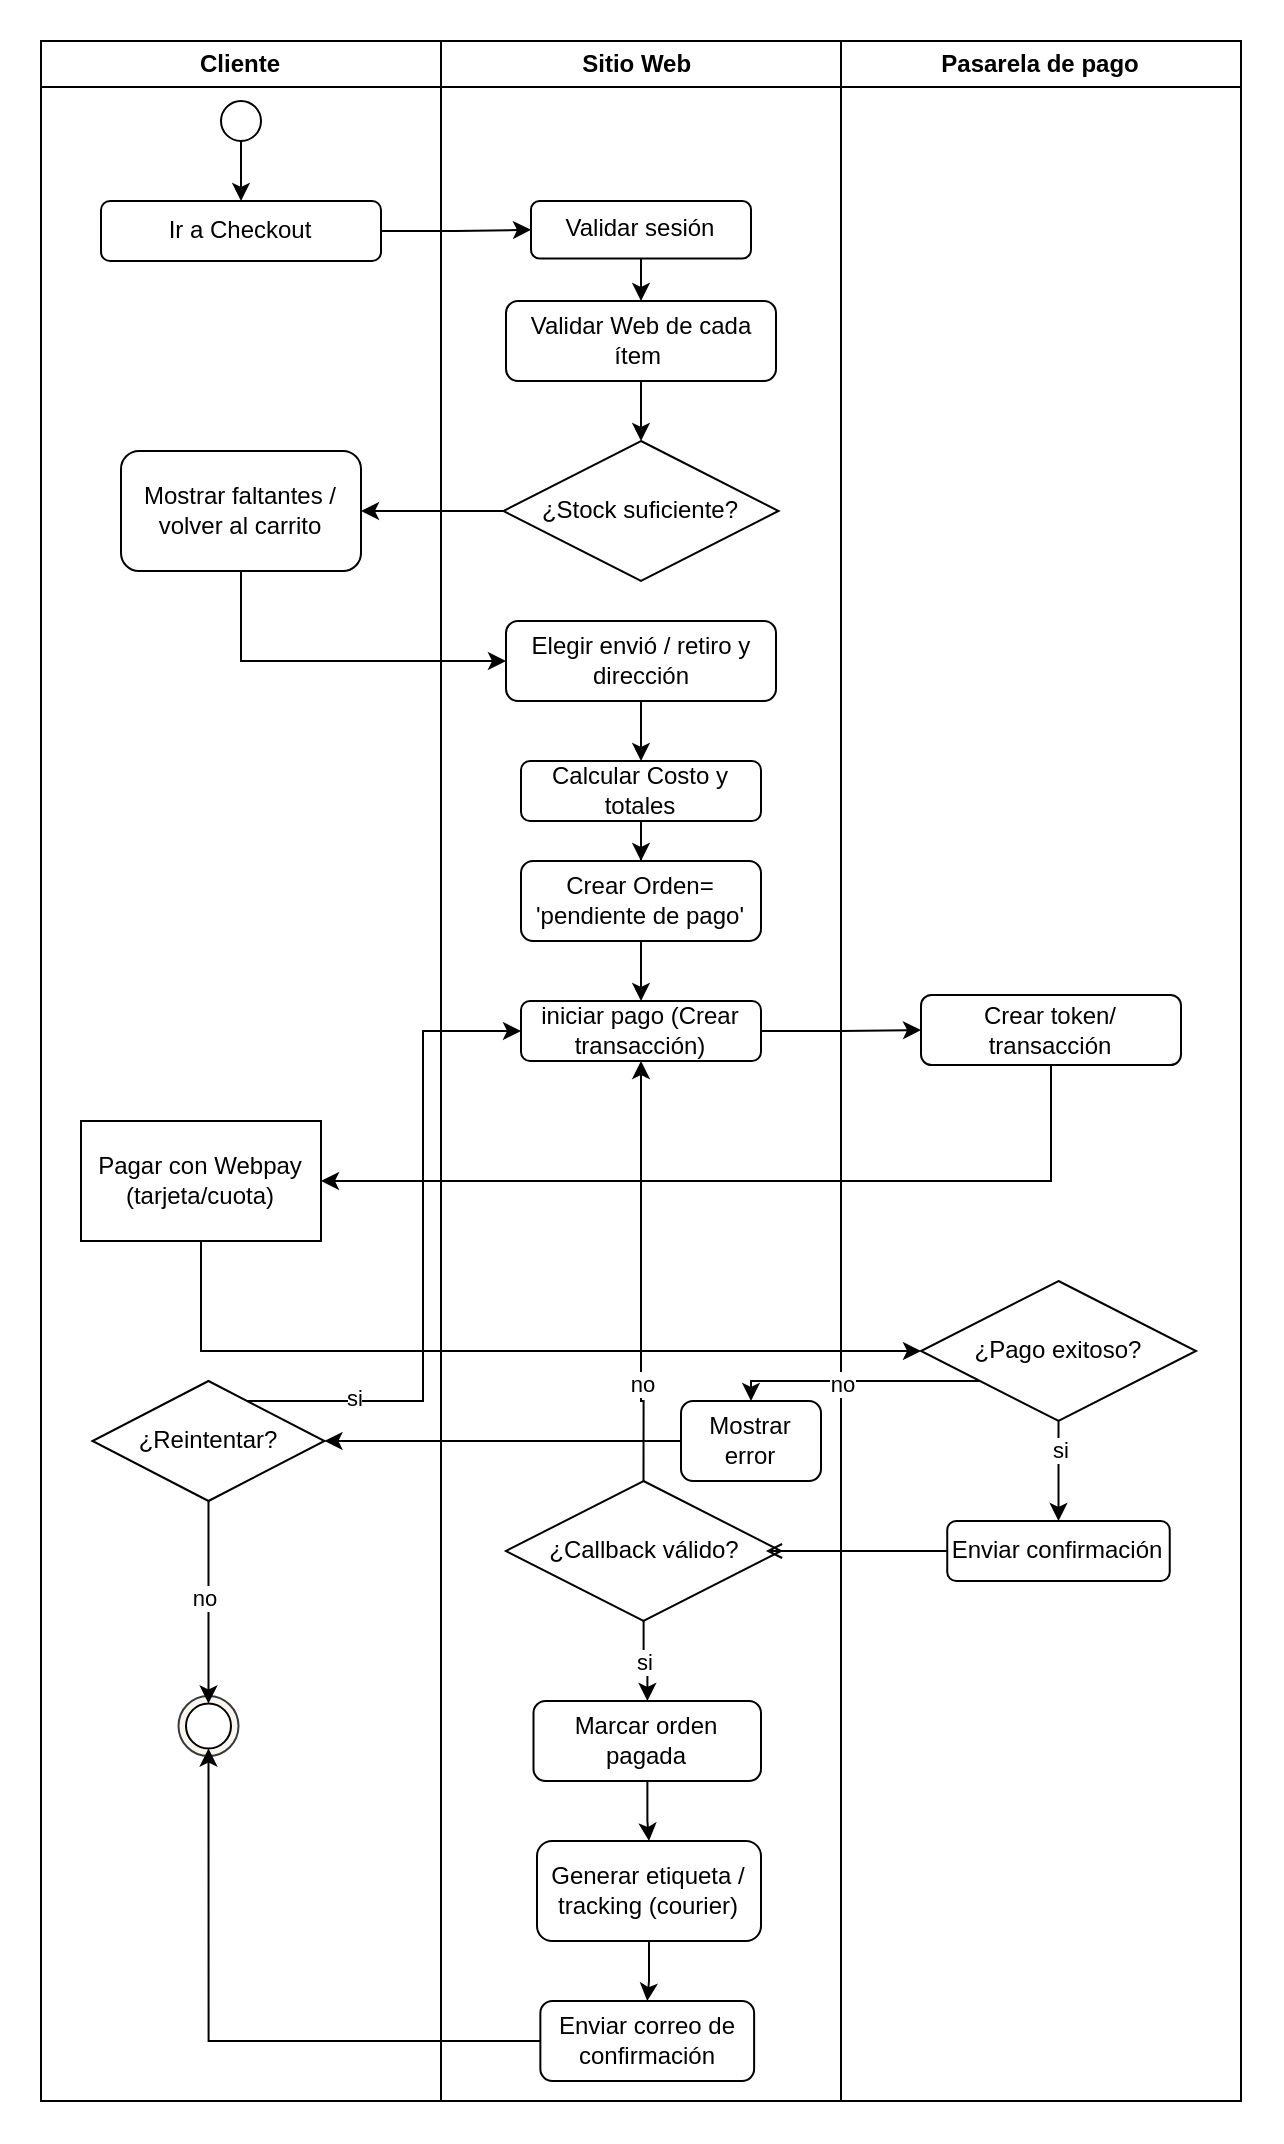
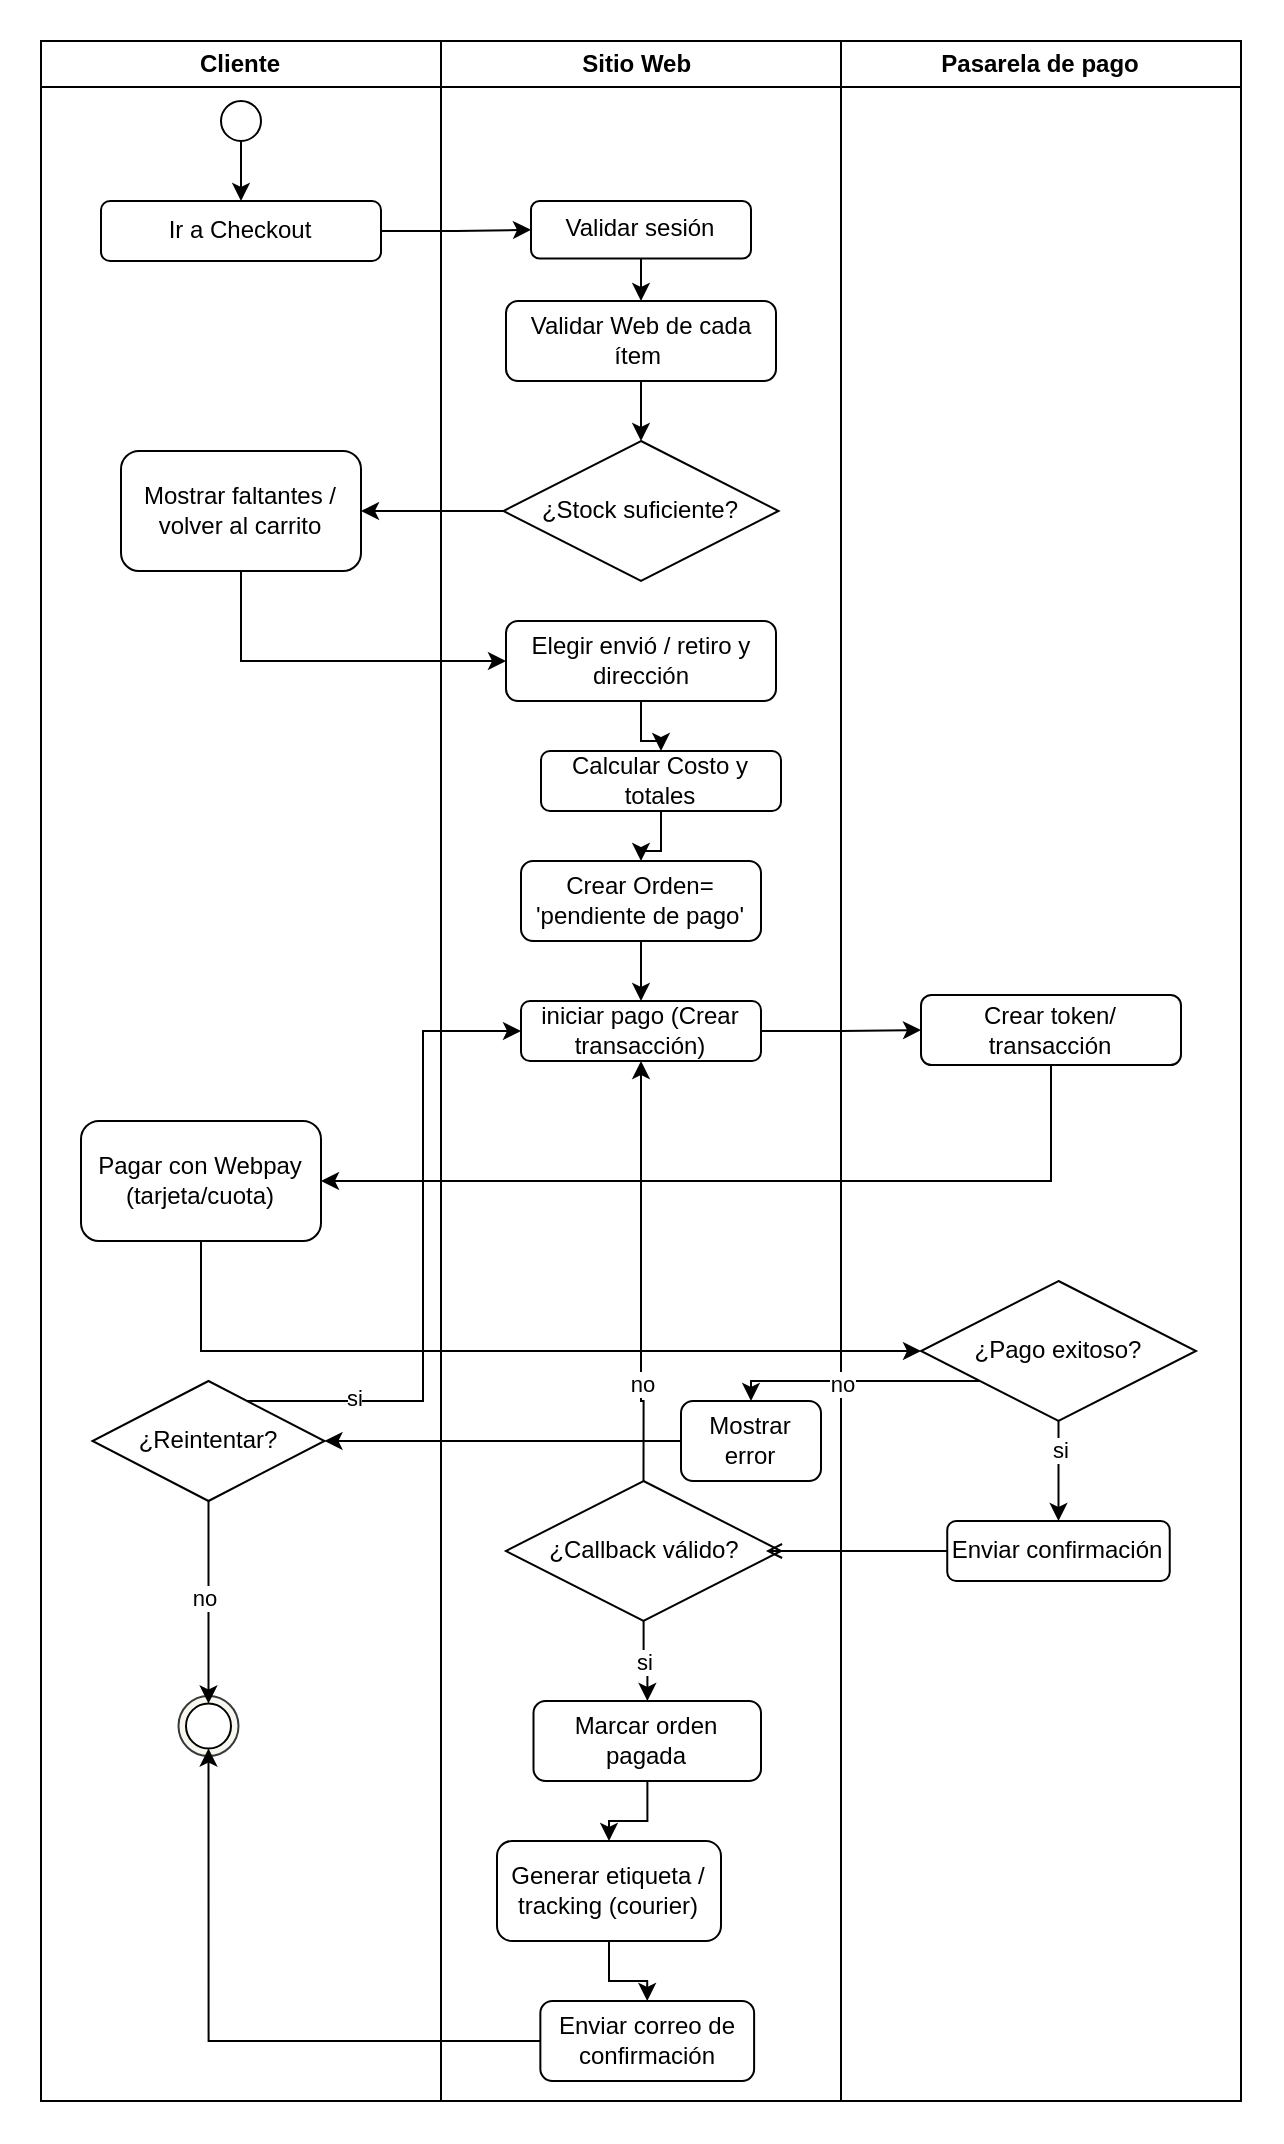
(641, 791) -> (661, 781)
(201, 1181) -> (201, 1181)
(649, 1891) -> (609, 1891)
